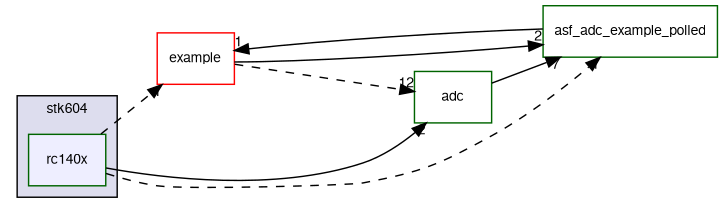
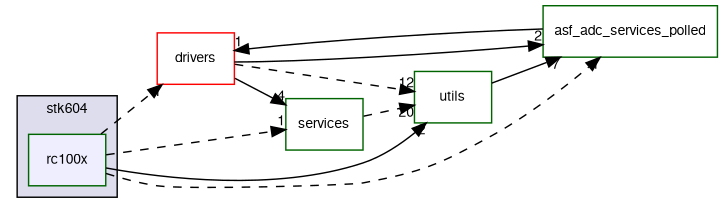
(630, 31) -> (630, 31)
(196, 59) -> (196, 59)
(453, 97) -> (453, 97)
none -> (324, 124)
(67, 160) -> (67, 160)
